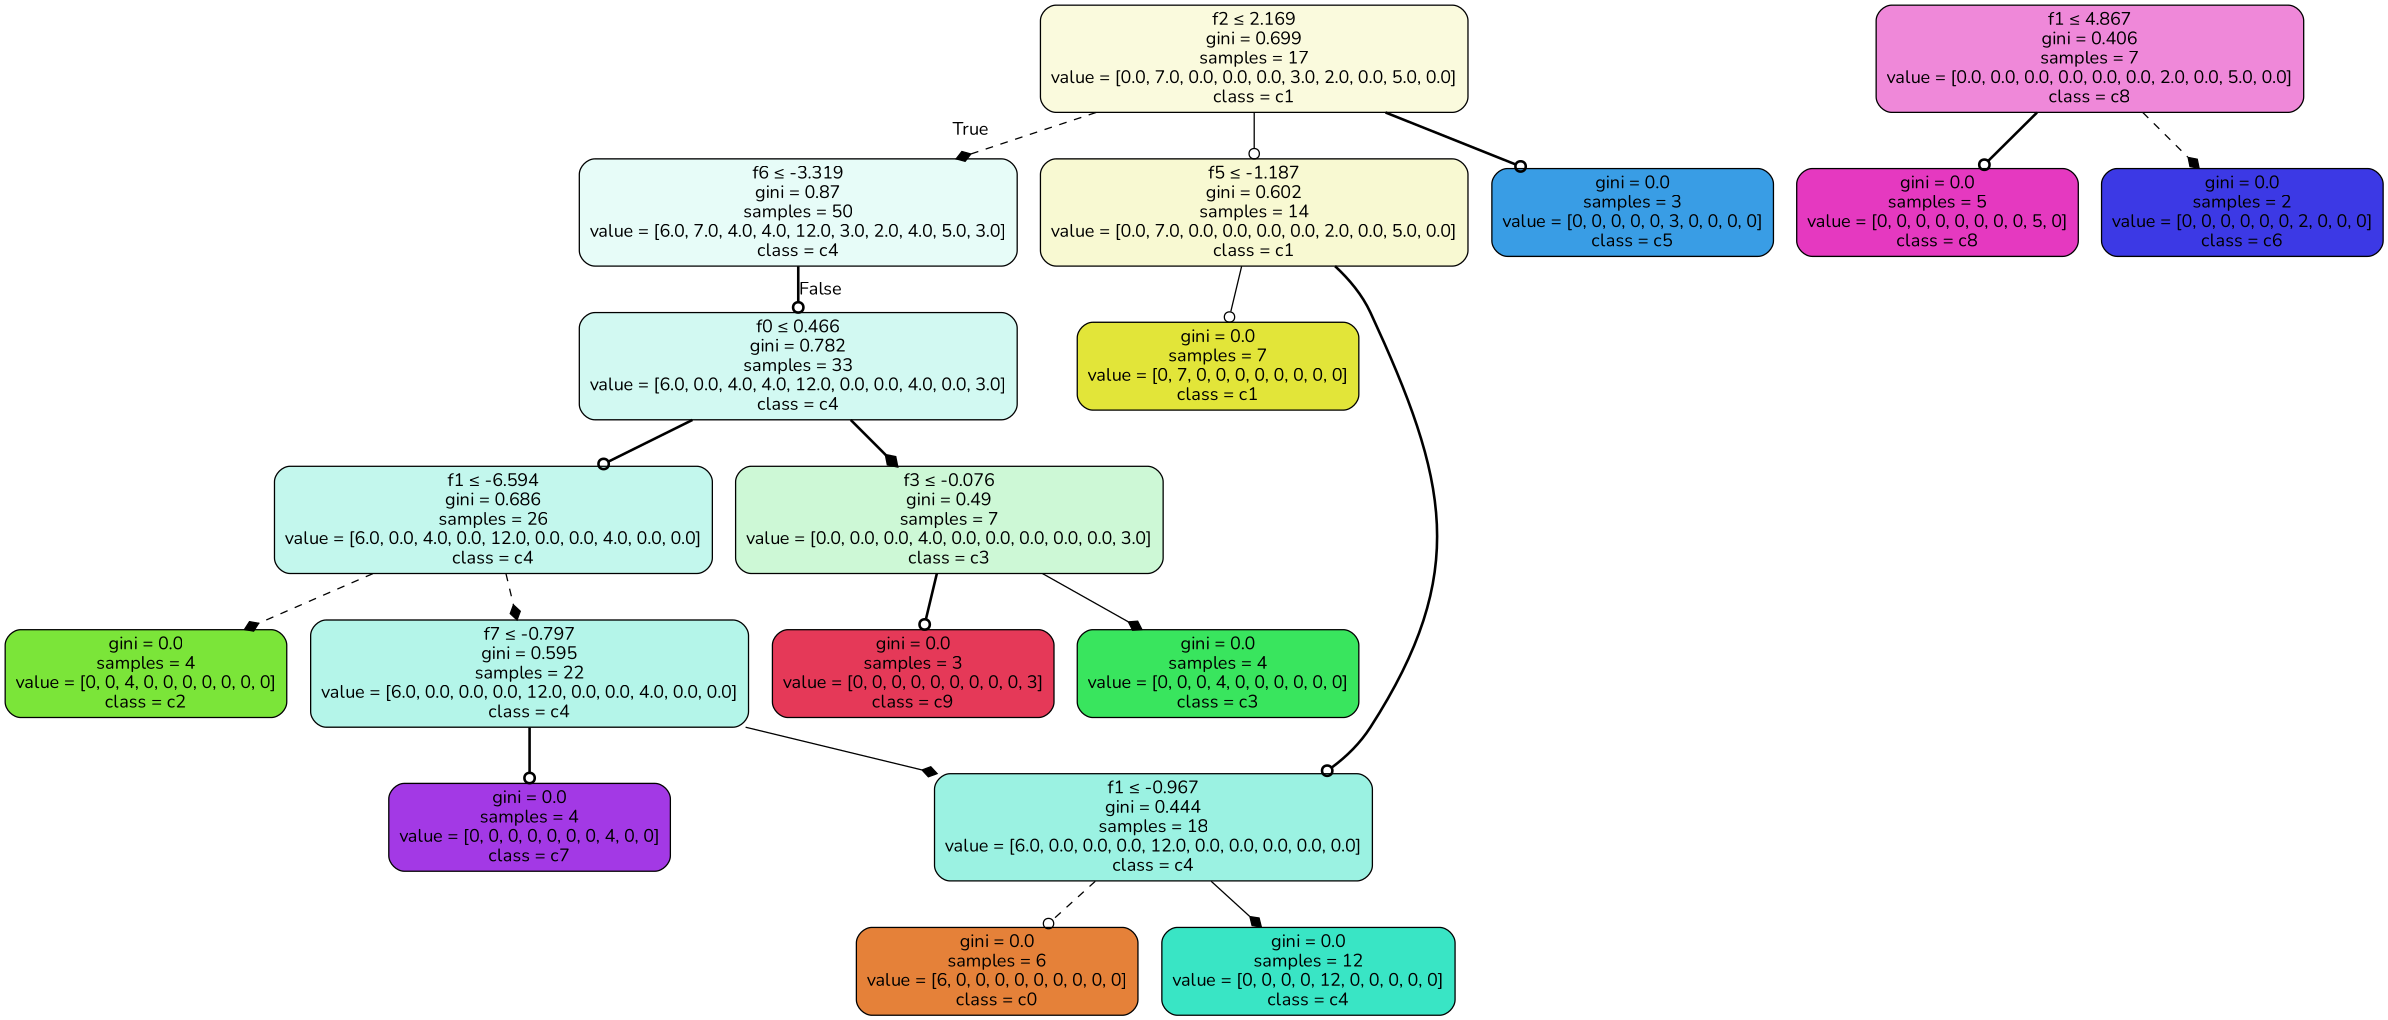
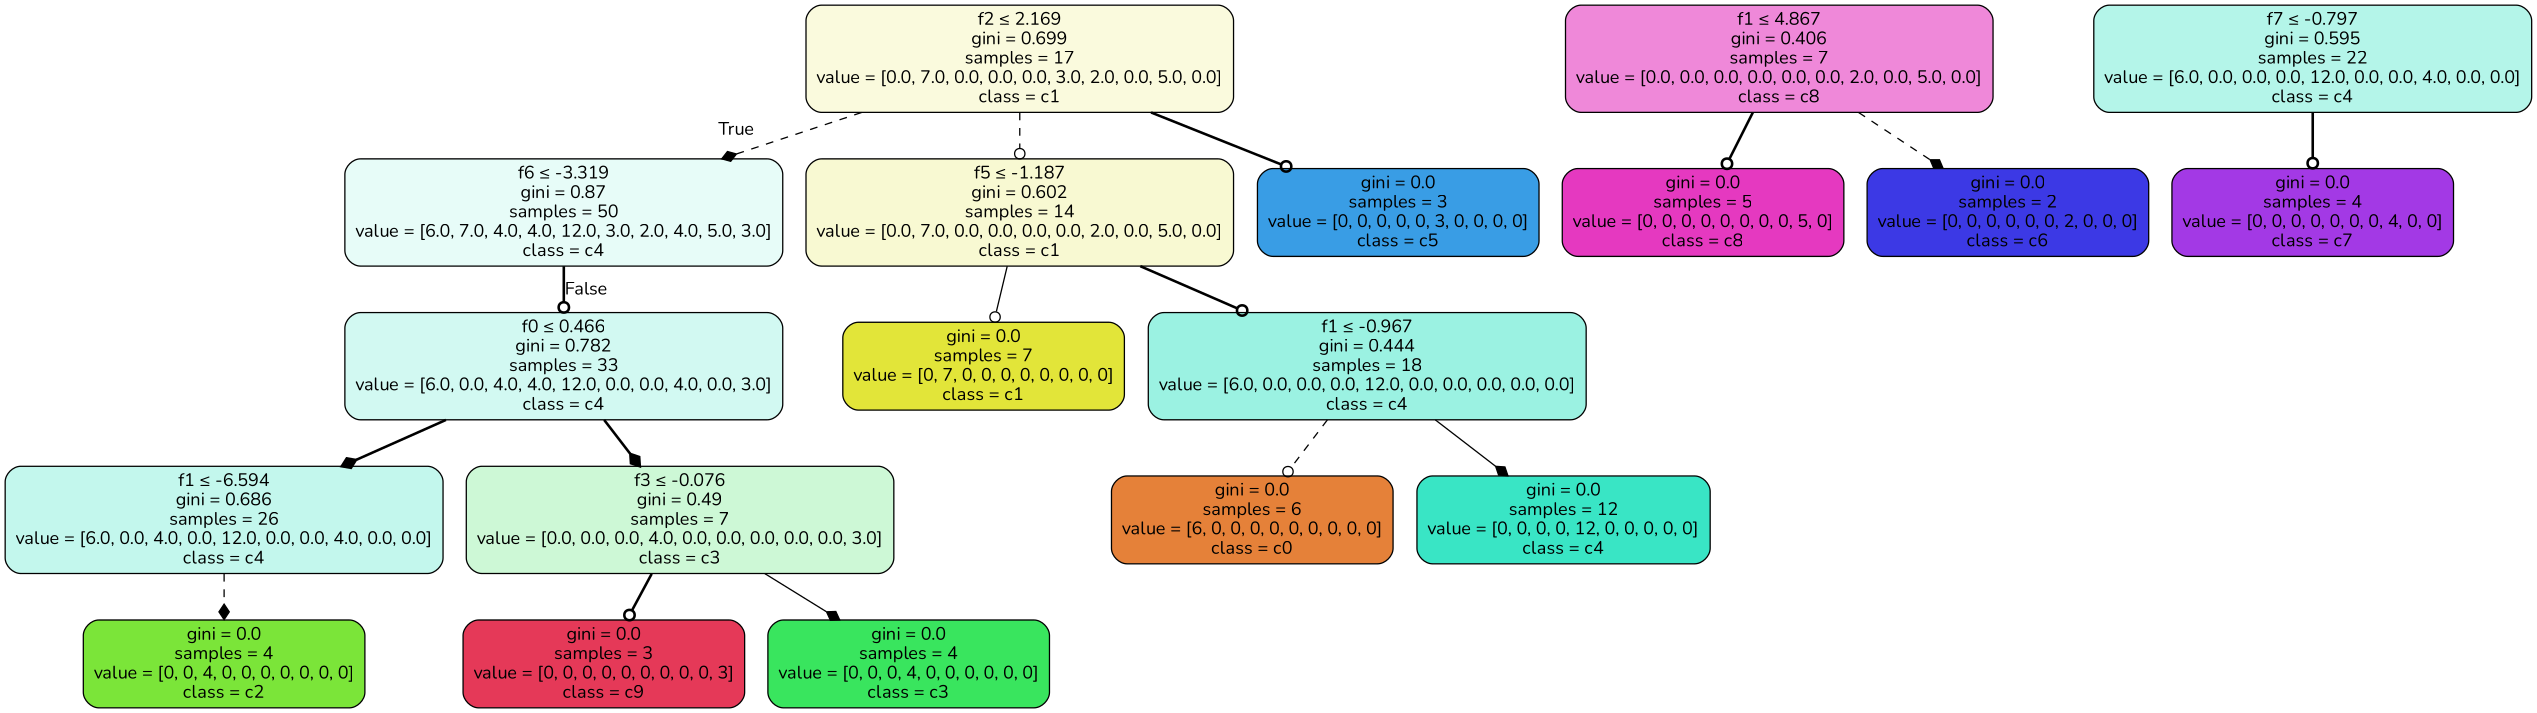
(1254, 130) -> (1020, 130)
(650, 441) -> (401, 440)
(510, 589) -> none
(834, 749) -> none
